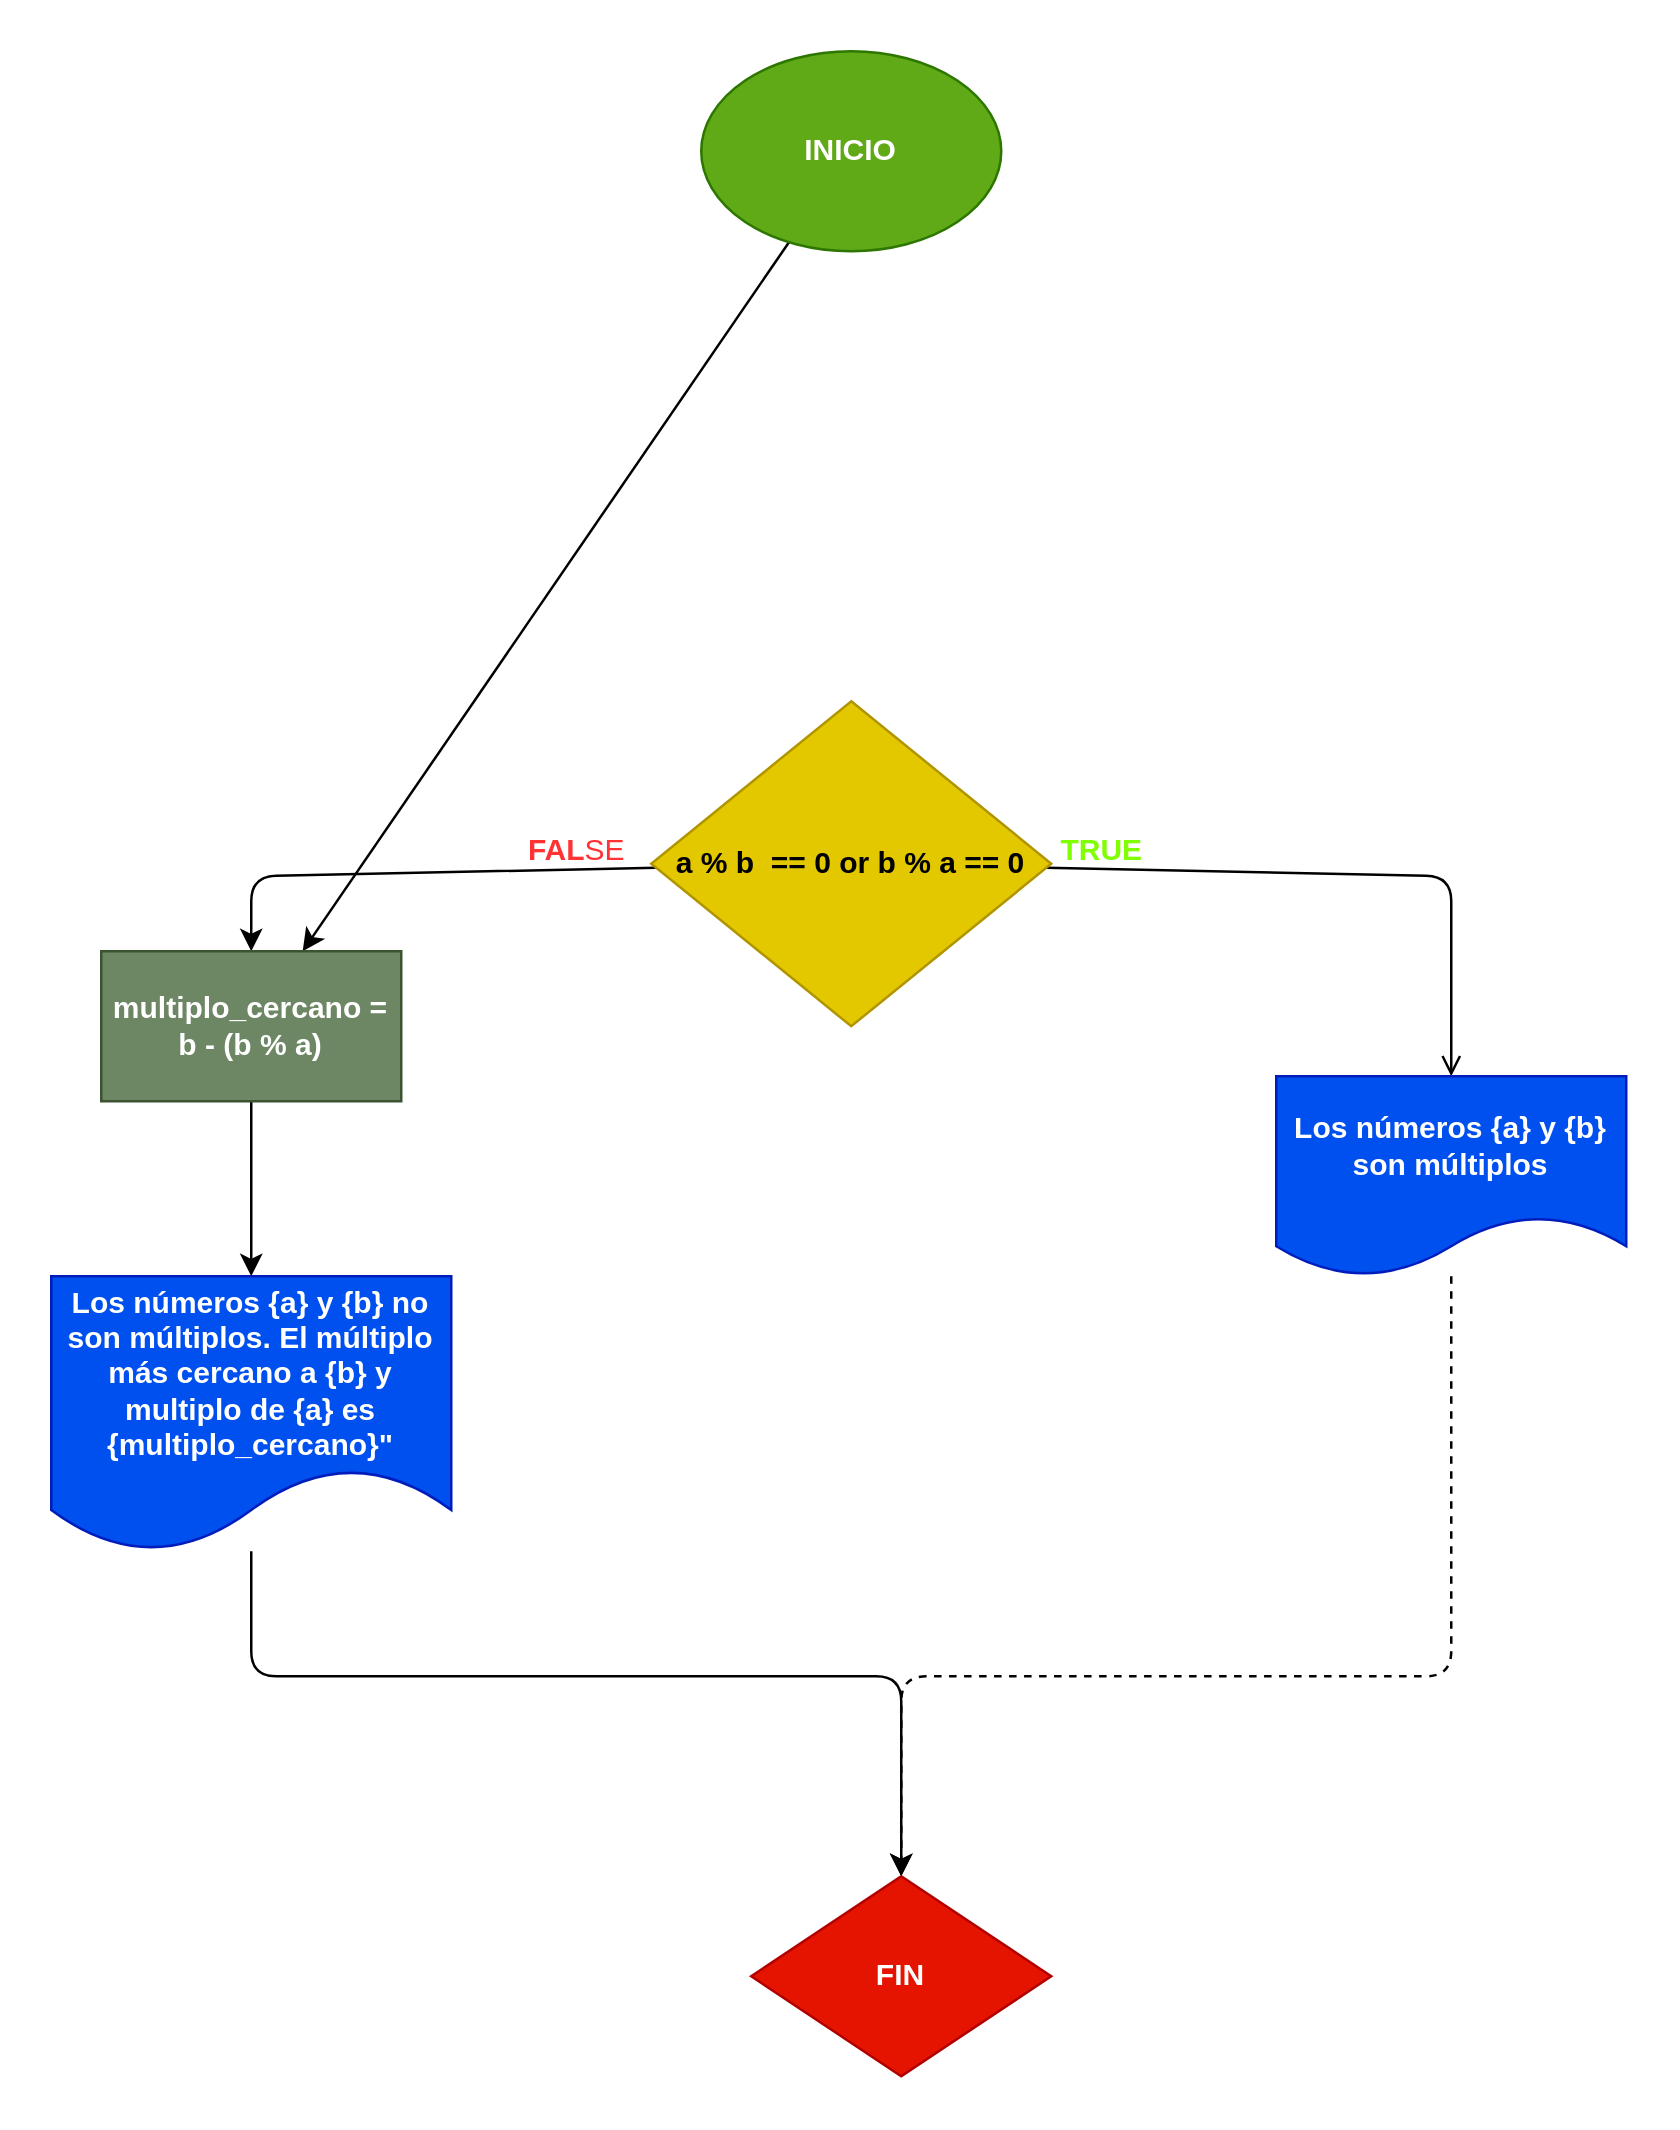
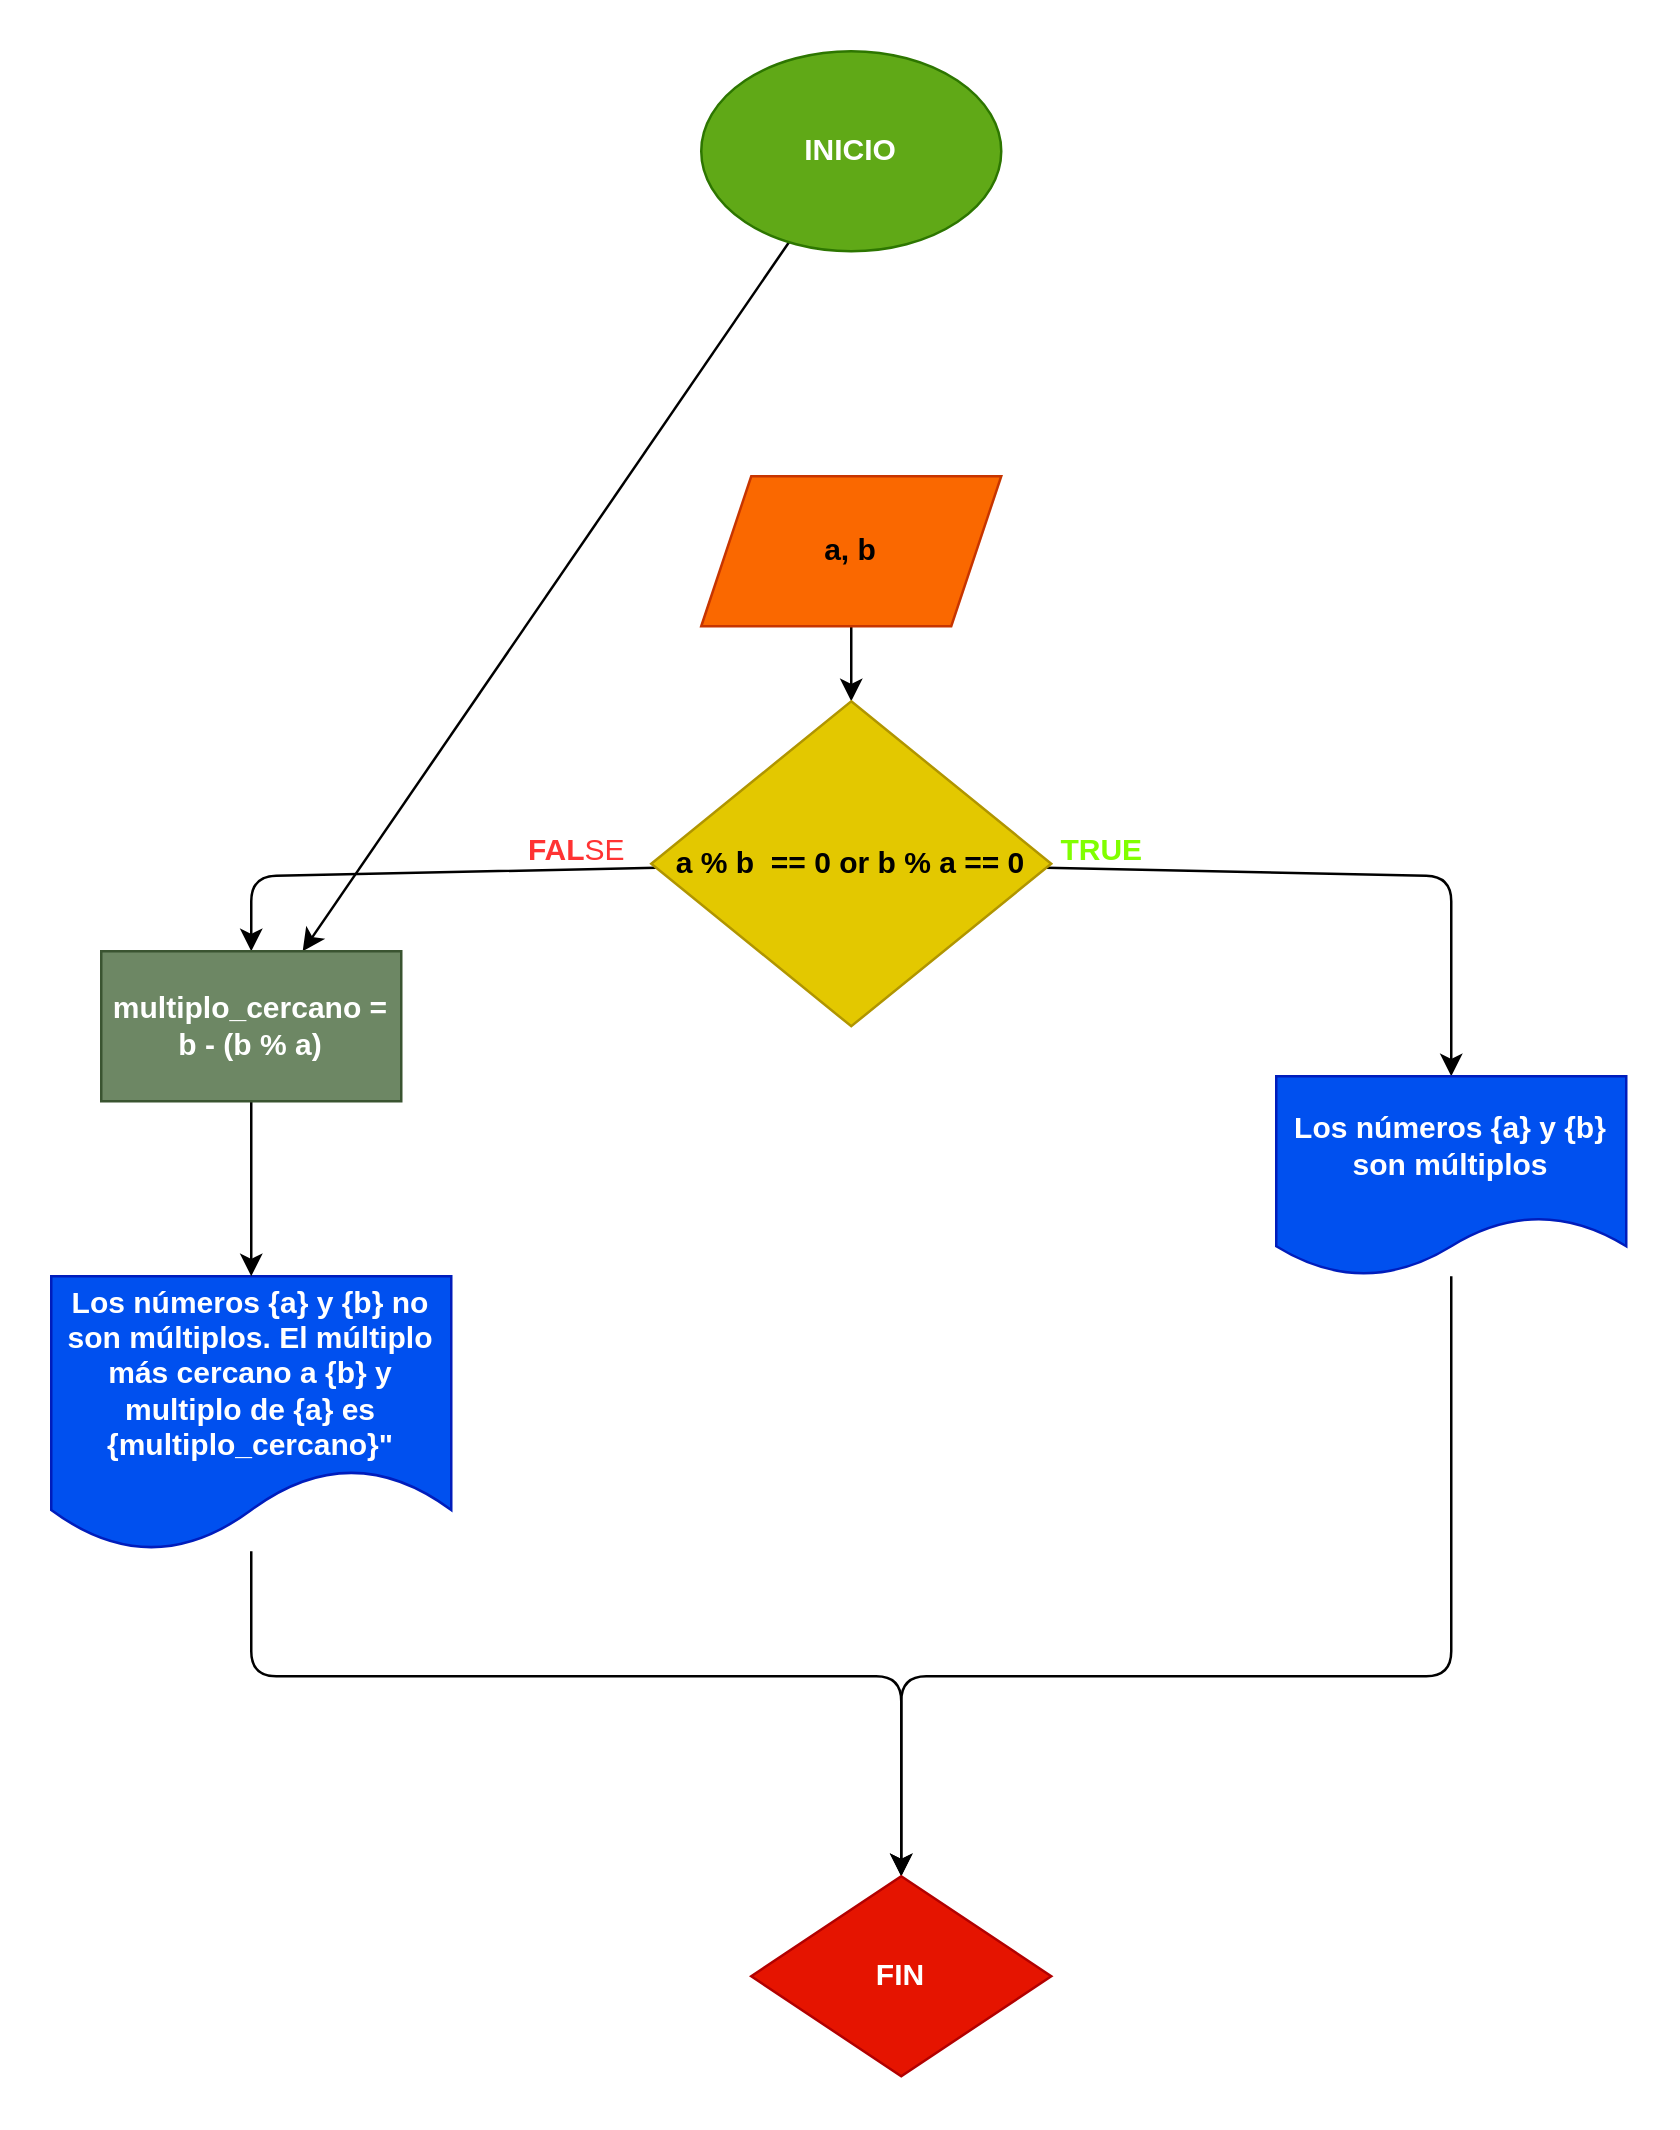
none -> (851, 551)
none -> (851, 655)
(1451, 1062) -> (1451, 1058)
(1366, 1676) -> (1366, 1676)
